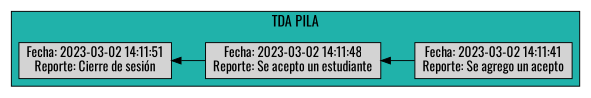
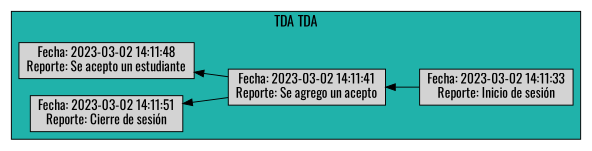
(296, 23) -> (296, 23)
(193, 61) -> (210, 100)
none -> (496, 87)
